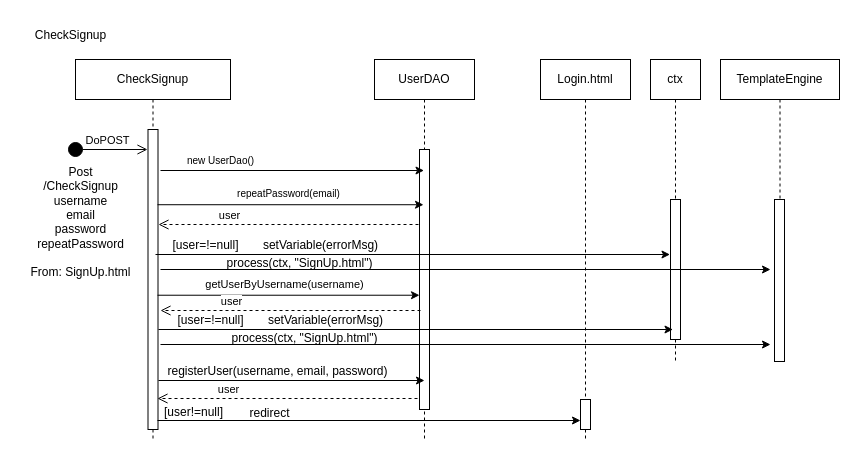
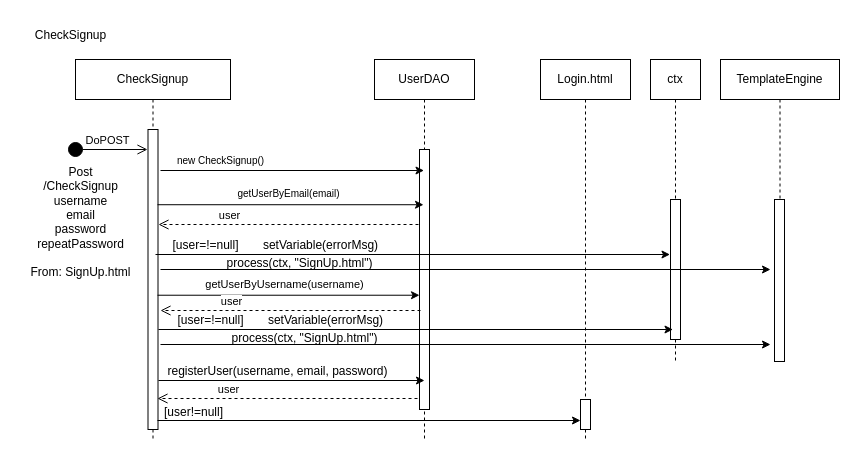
(221, 161) -> (221, 161)
(289, 194) -> (289, 194)
(270, 414) -> none
